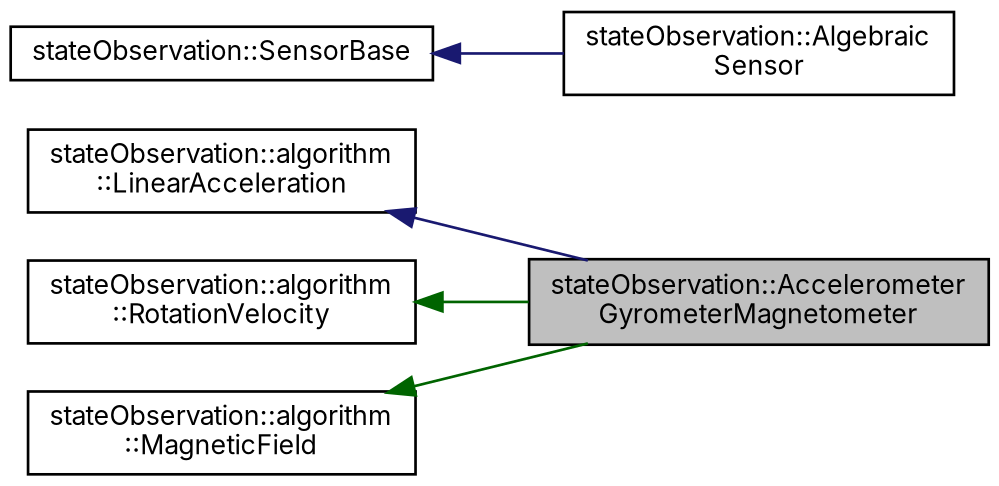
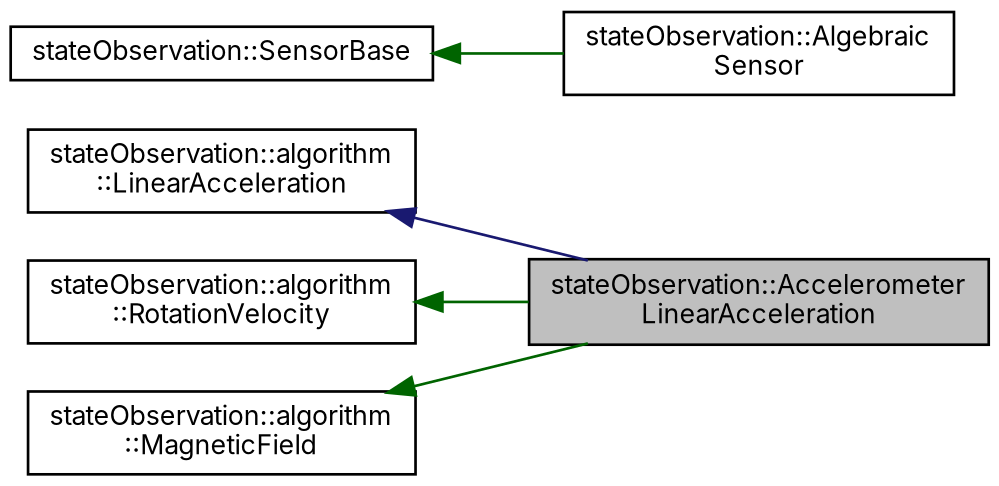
(512, 53) -> (512, 53)
(759, 302) -> (759, 302)
